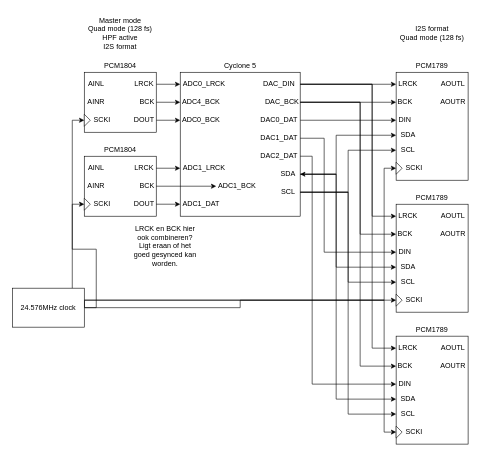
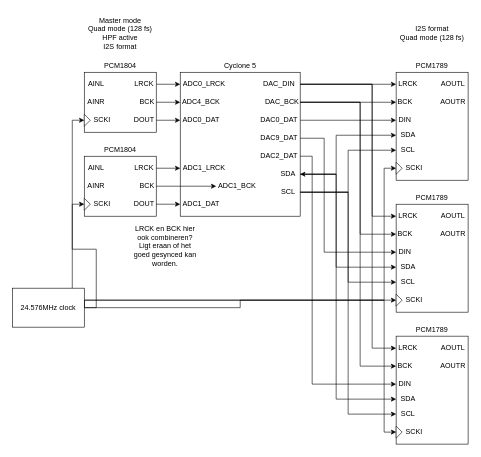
(201, 120) -> (201, 120)
(279, 138) -> (279, 138)
